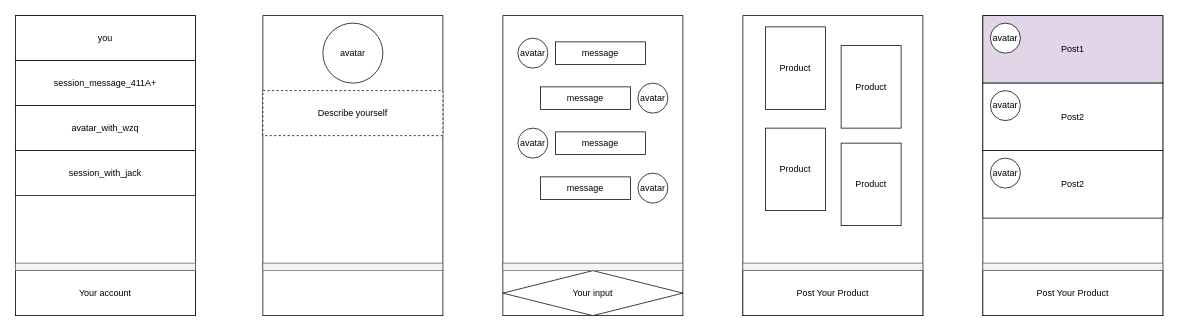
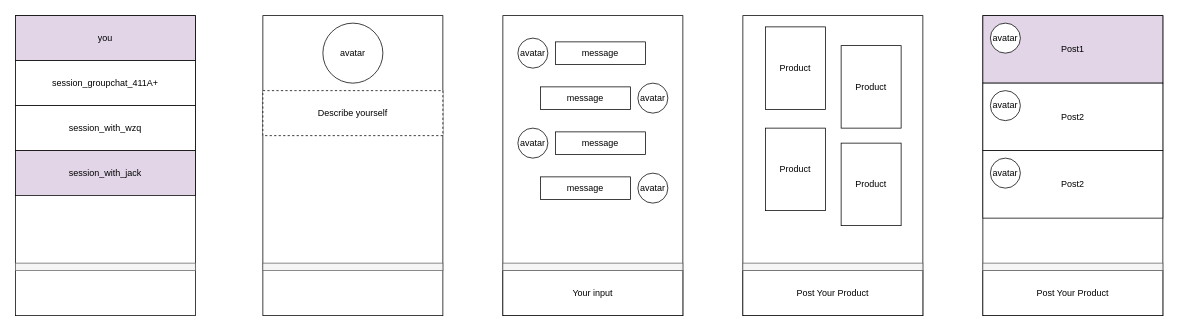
(105, 38) -> (105, 38)
(105, 83) -> (105, 83)
(105, 128) -> (105, 128)
(105, 173) -> (105, 173)
(105, 293) -> none
(593, 293) -> (593, 293)
